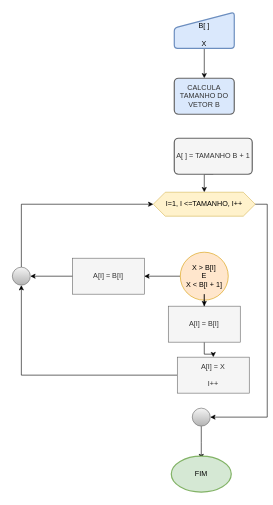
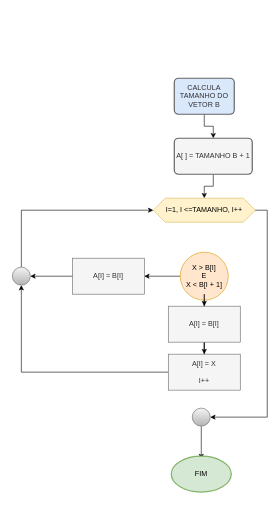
(204, 30) -> none
(204, 72) -> none
none -> (211, 126)
(204, 204) -> (204, 210)
(213, 375) -> (204, 372)
